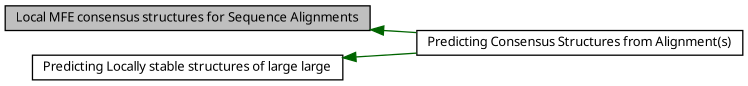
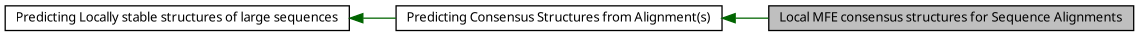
(400, 32) -> (752, 18)
(188, 68) -> (177, 18)
